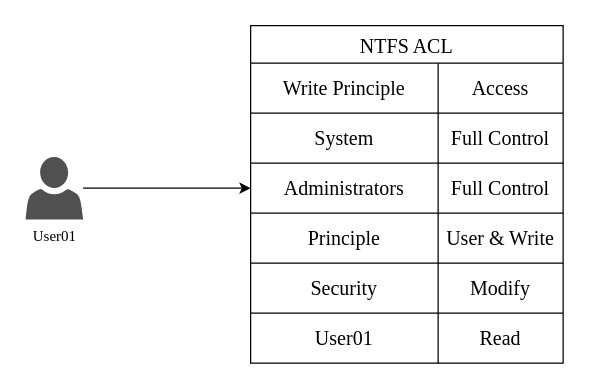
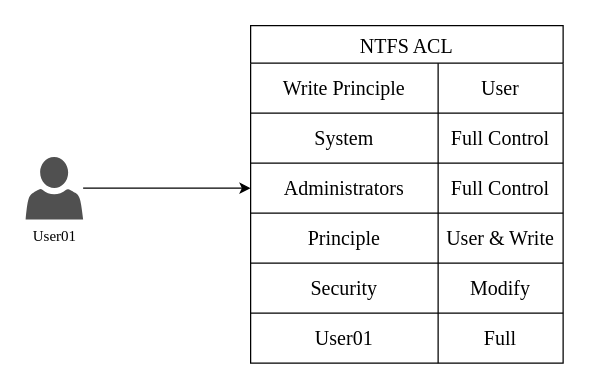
(501, 88) -> (501, 88)
(501, 338) -> (501, 338)
